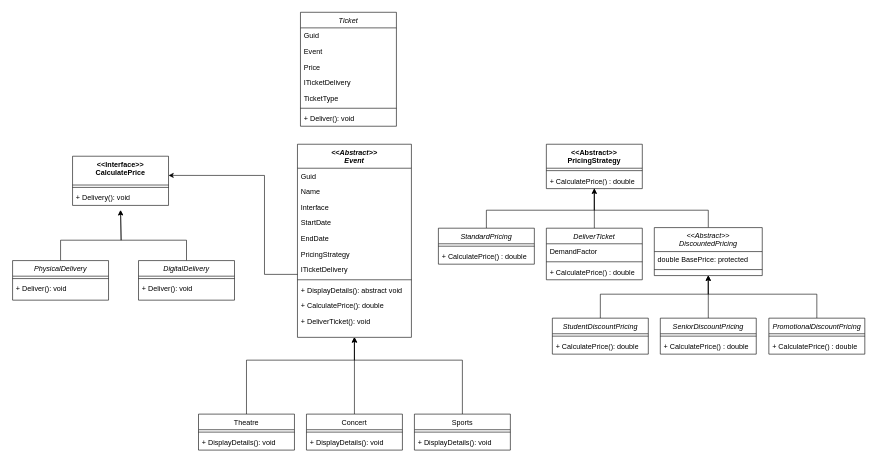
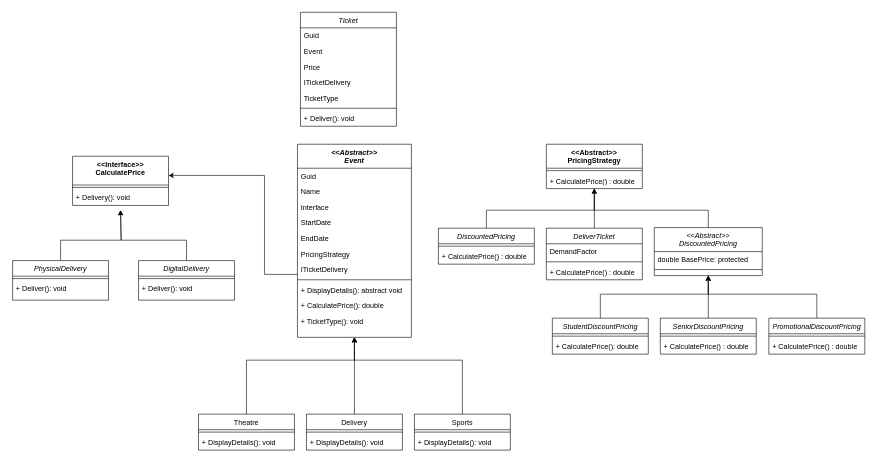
(486, 236) -> (486, 236)
(340, 322) -> (336, 322)
(354, 422) -> (354, 422)
